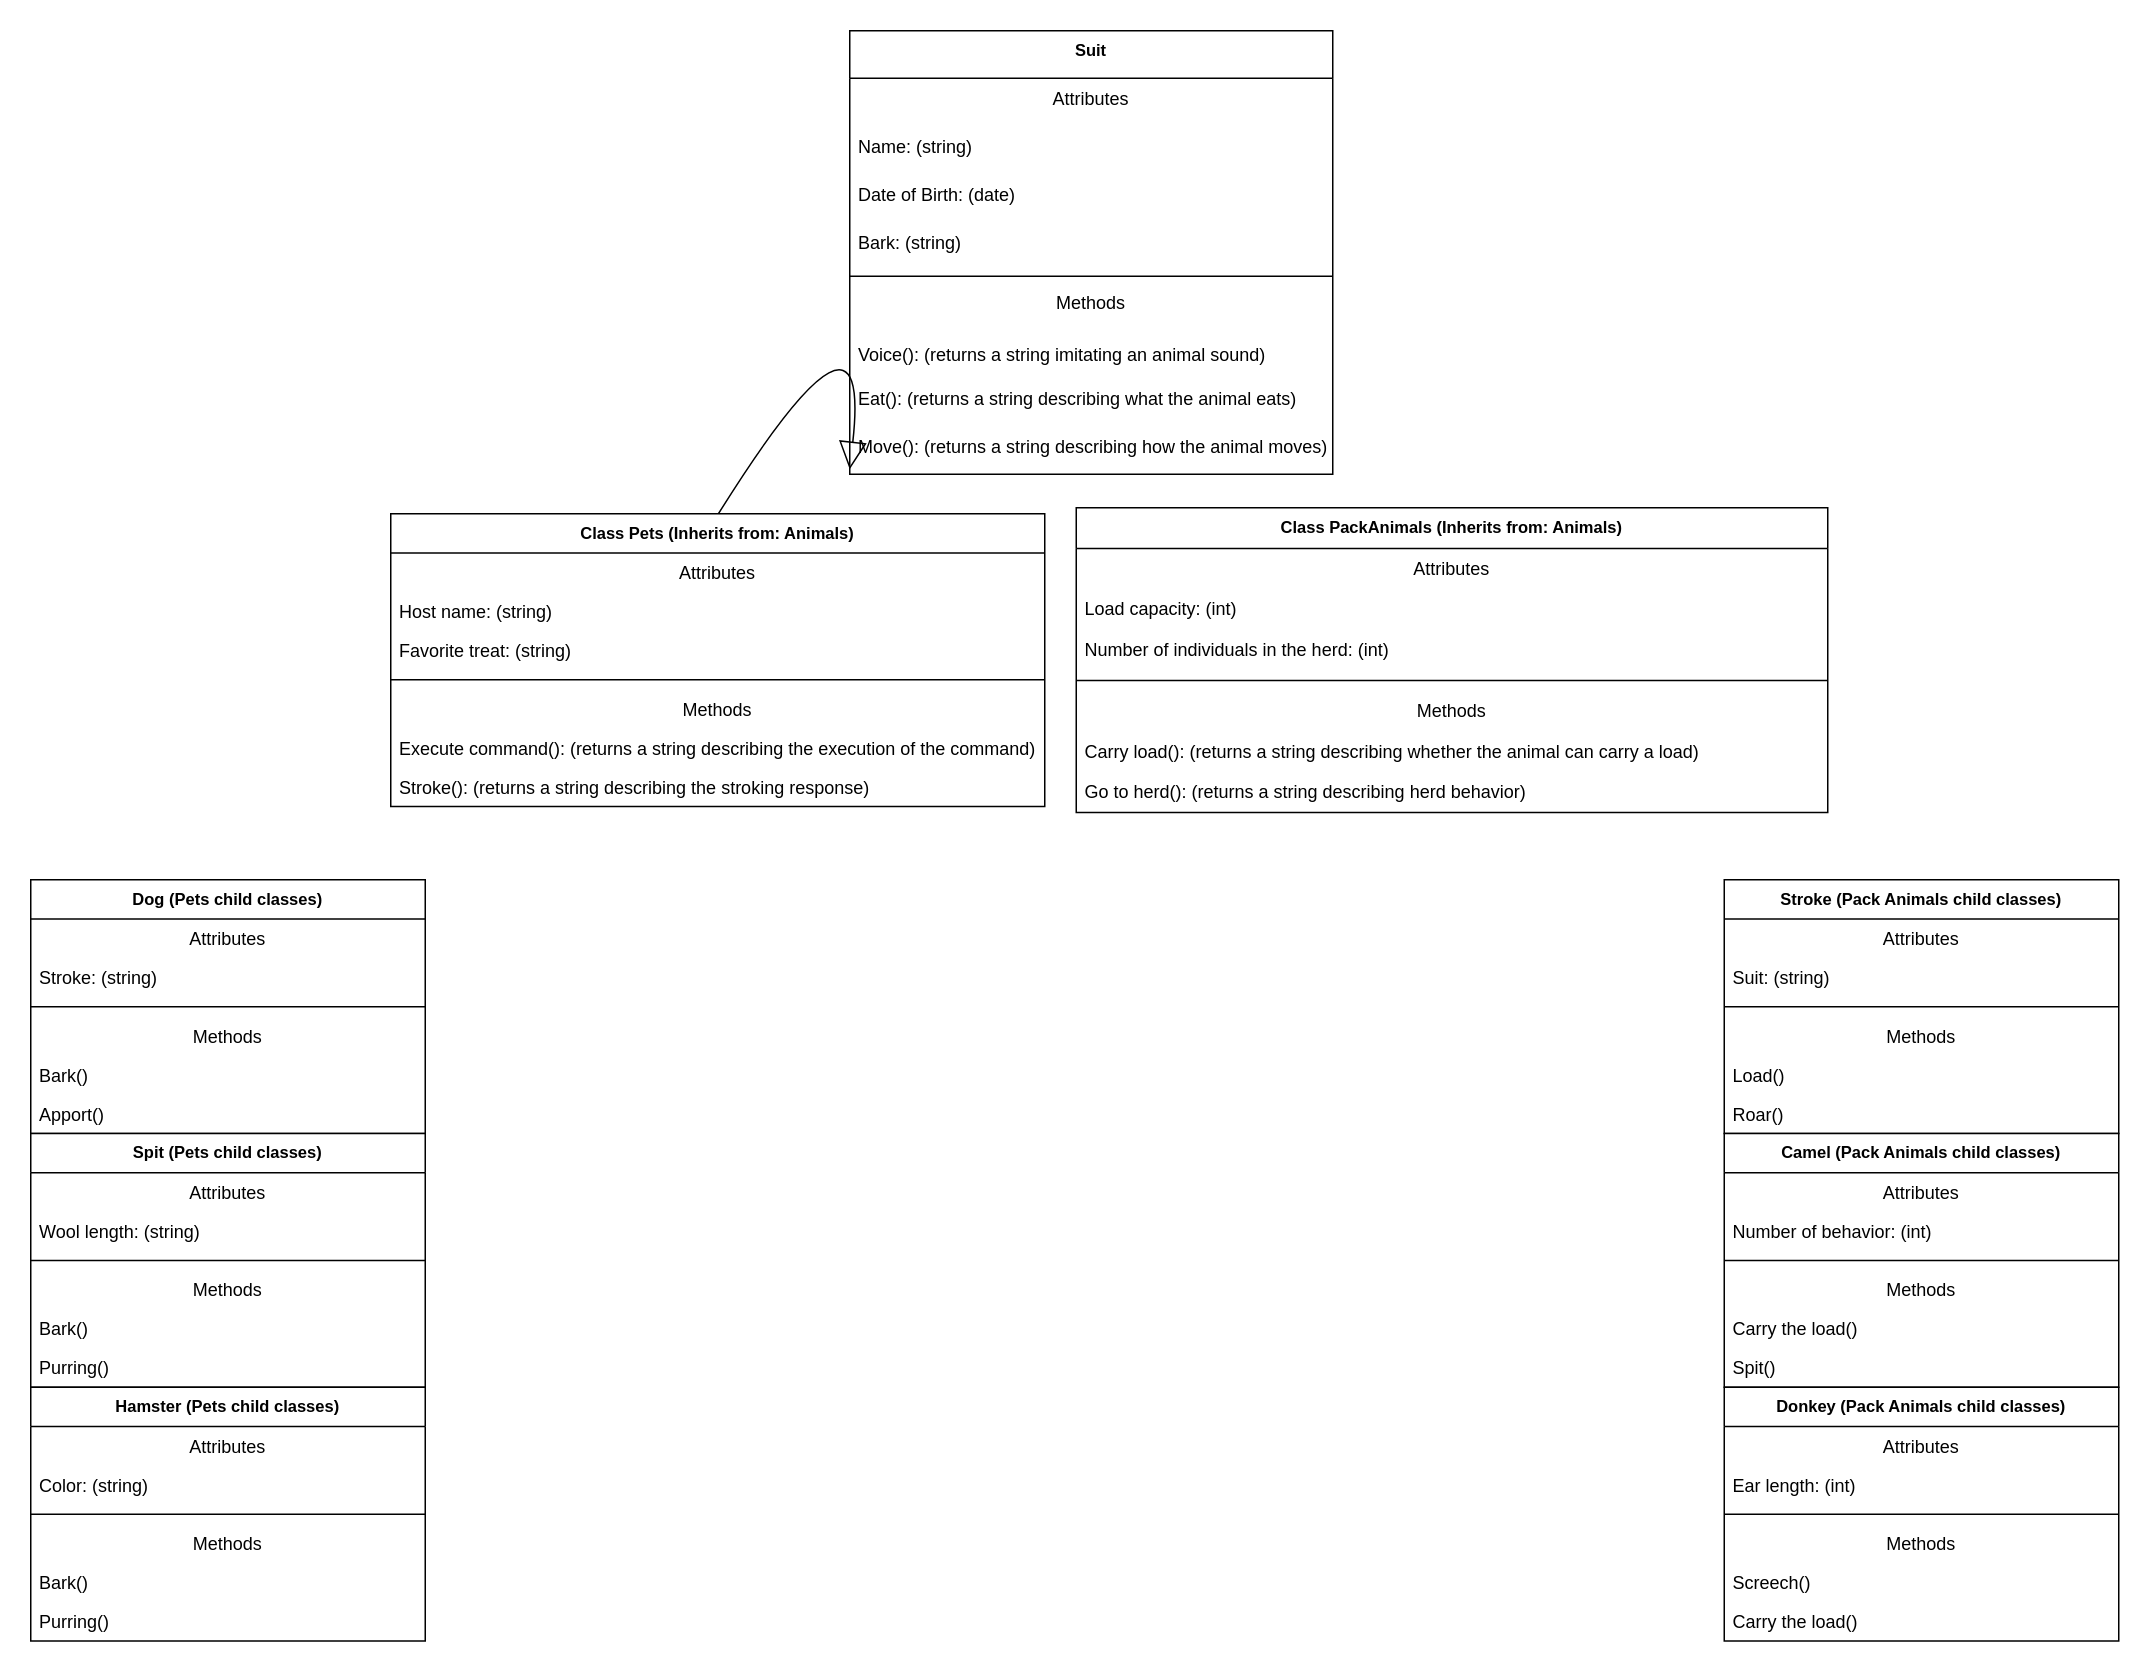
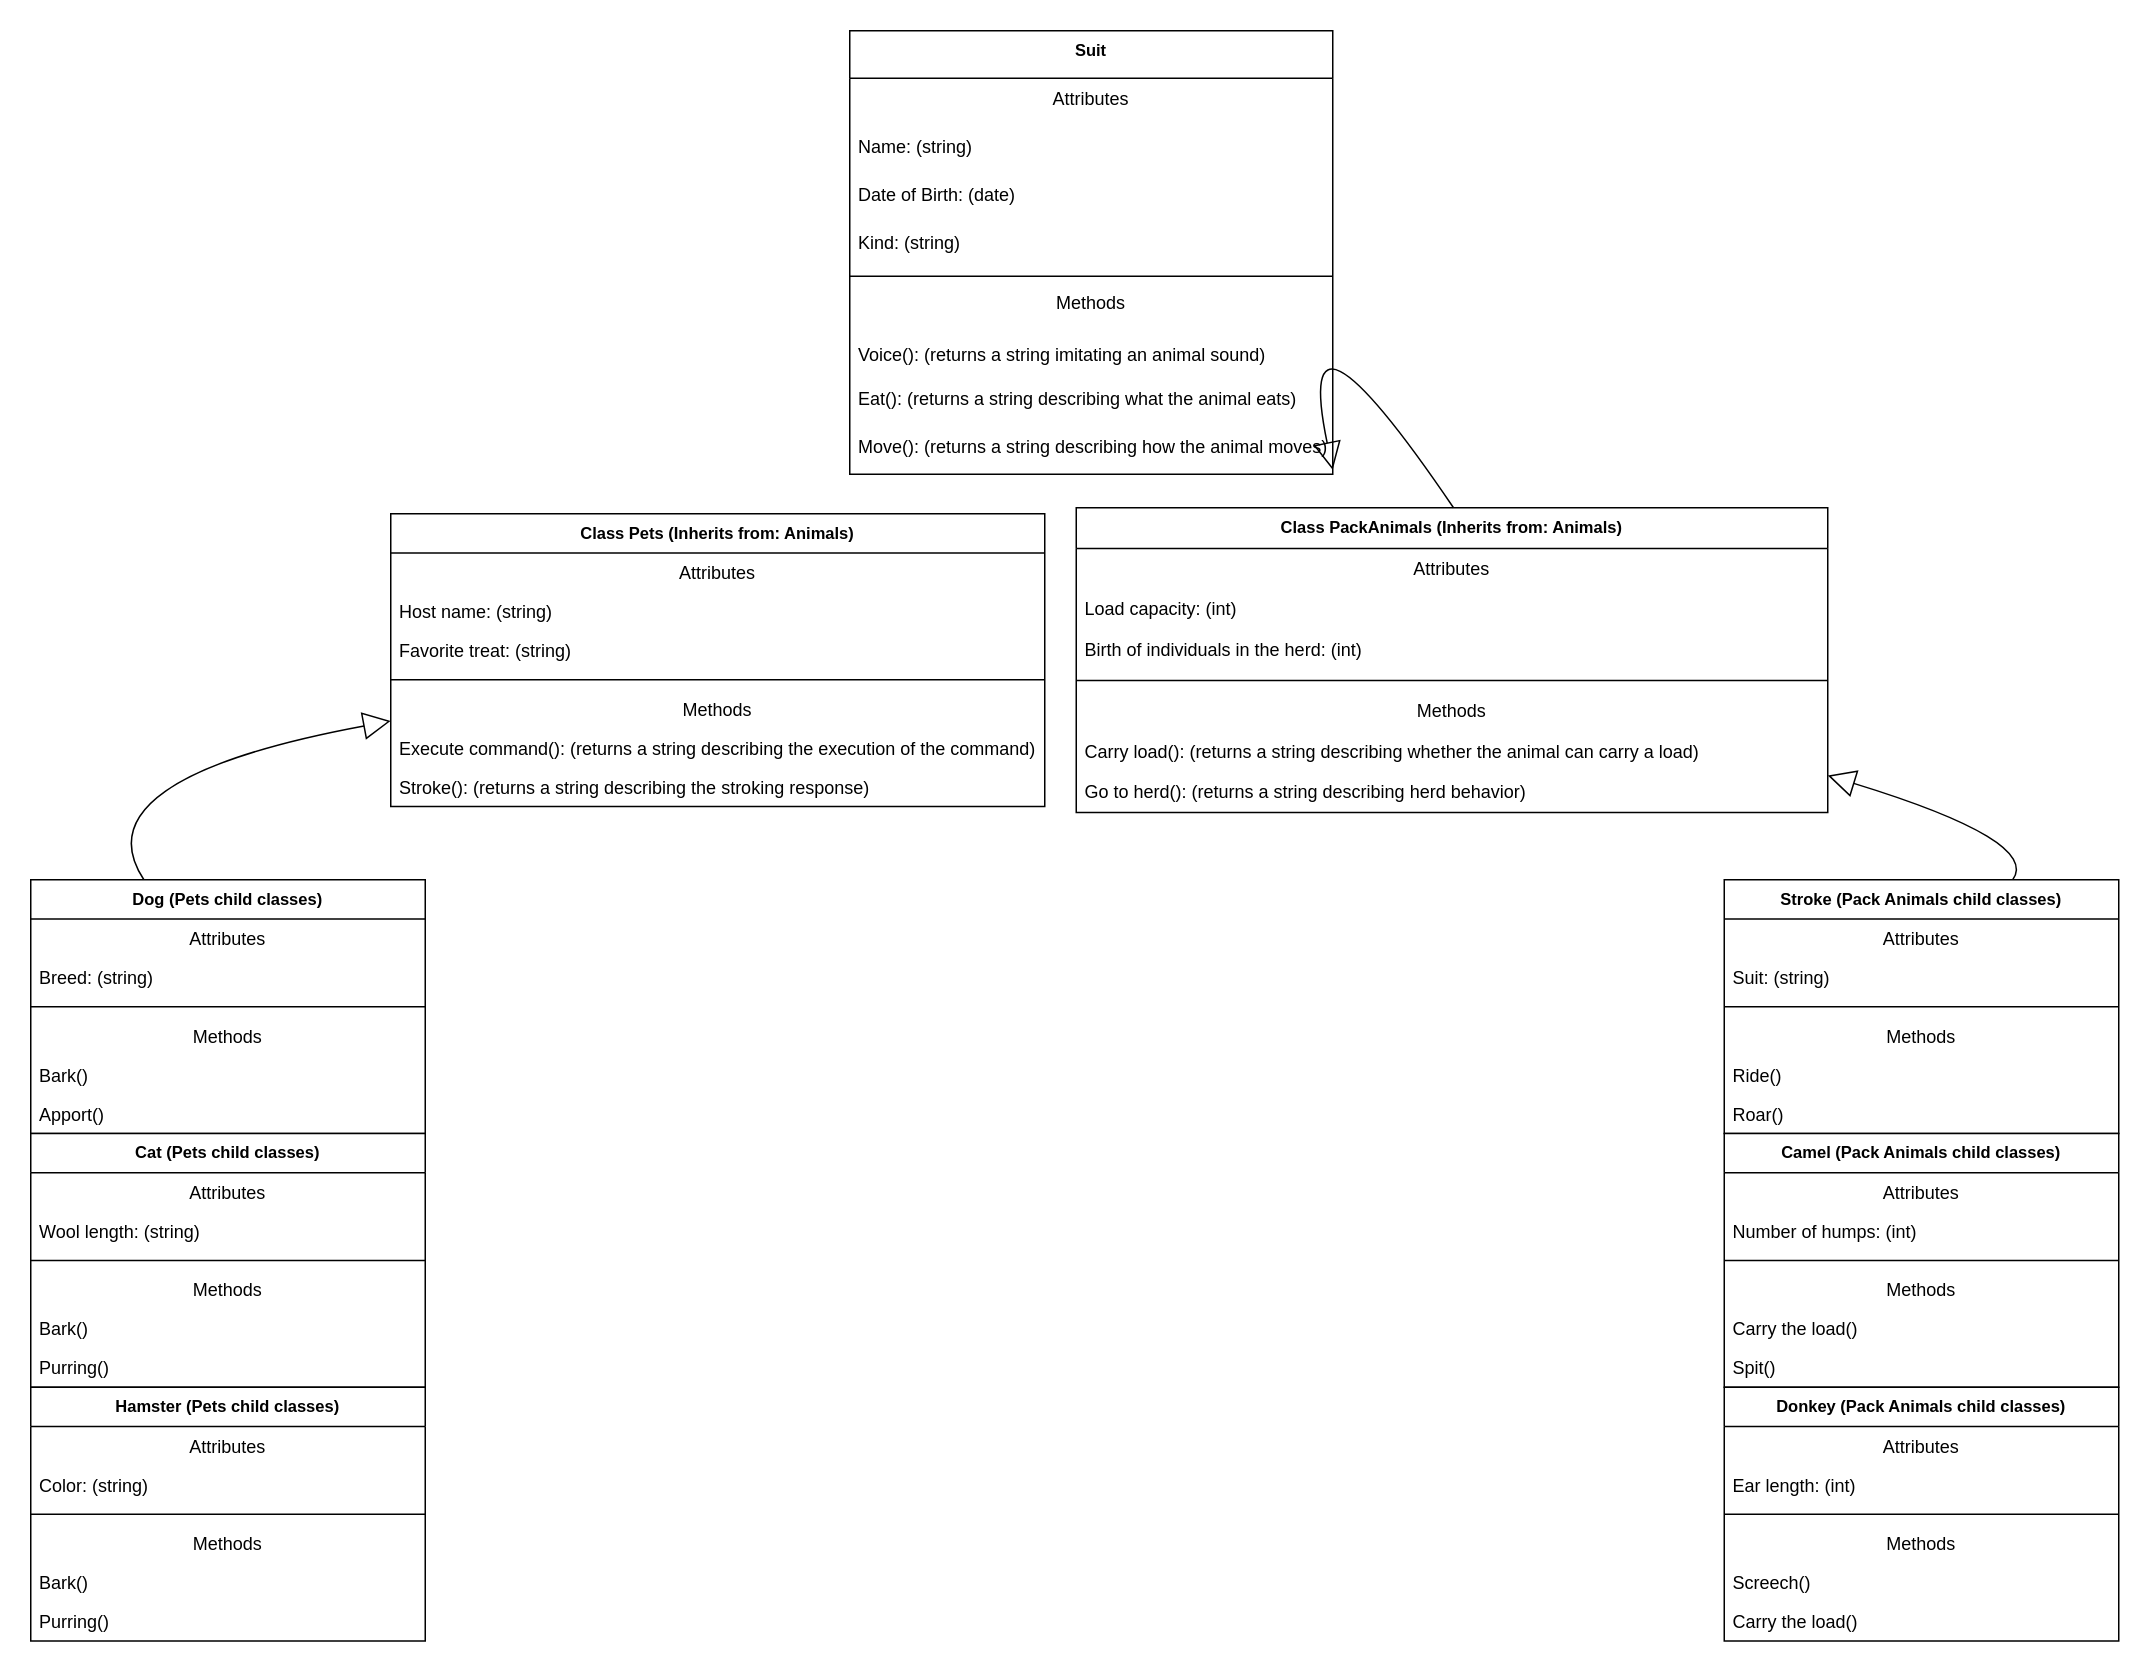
(922, 243) -> (919, 243)
none -> (1374, 402)
(774, 431) -> none
(1256, 650) -> (1248, 650)
none -> (214, 767)
none -> (1948, 817)
(113, 978) -> (108, 978)
(1763, 1076) -> (1760, 1076)
(227, 1153) -> (227, 1153)
(1844, 1232) -> (1832, 1232)
